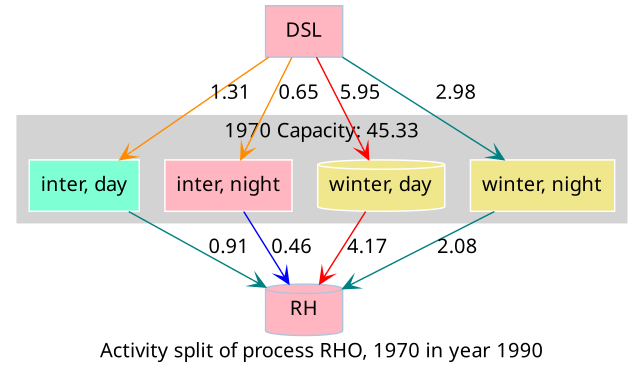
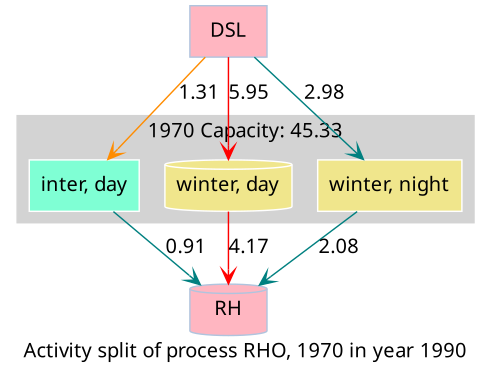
(228, 186) -> none
